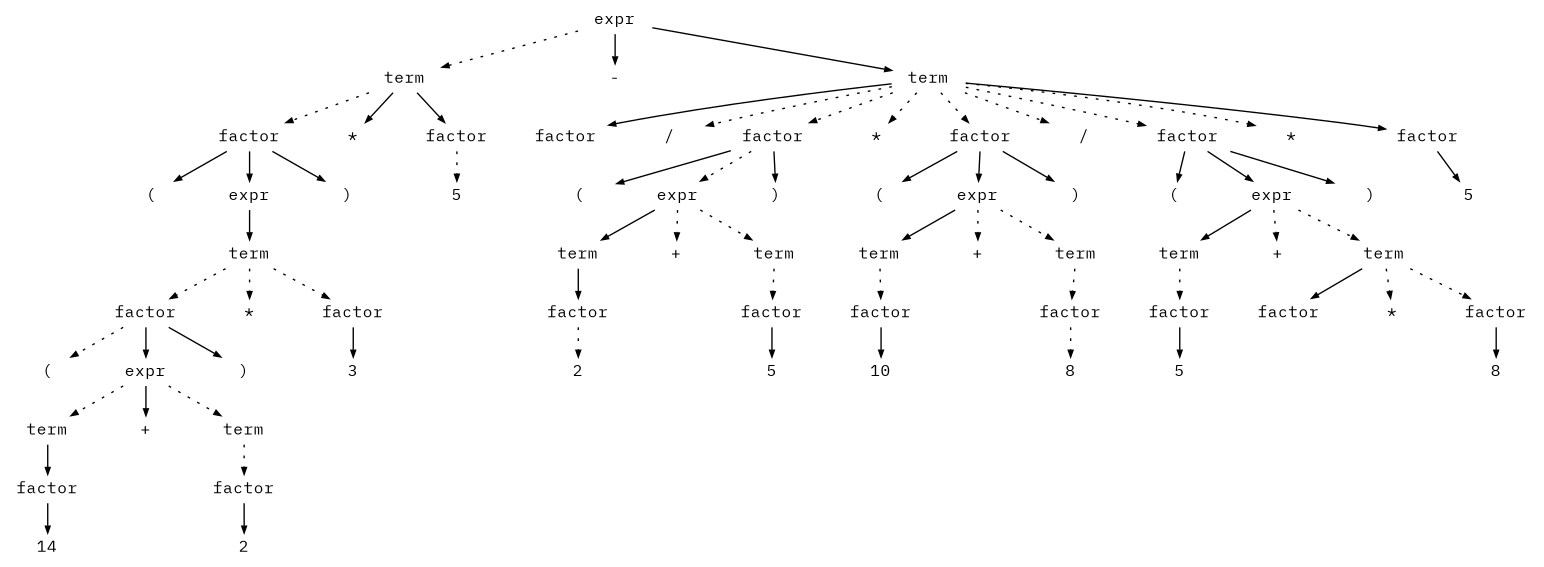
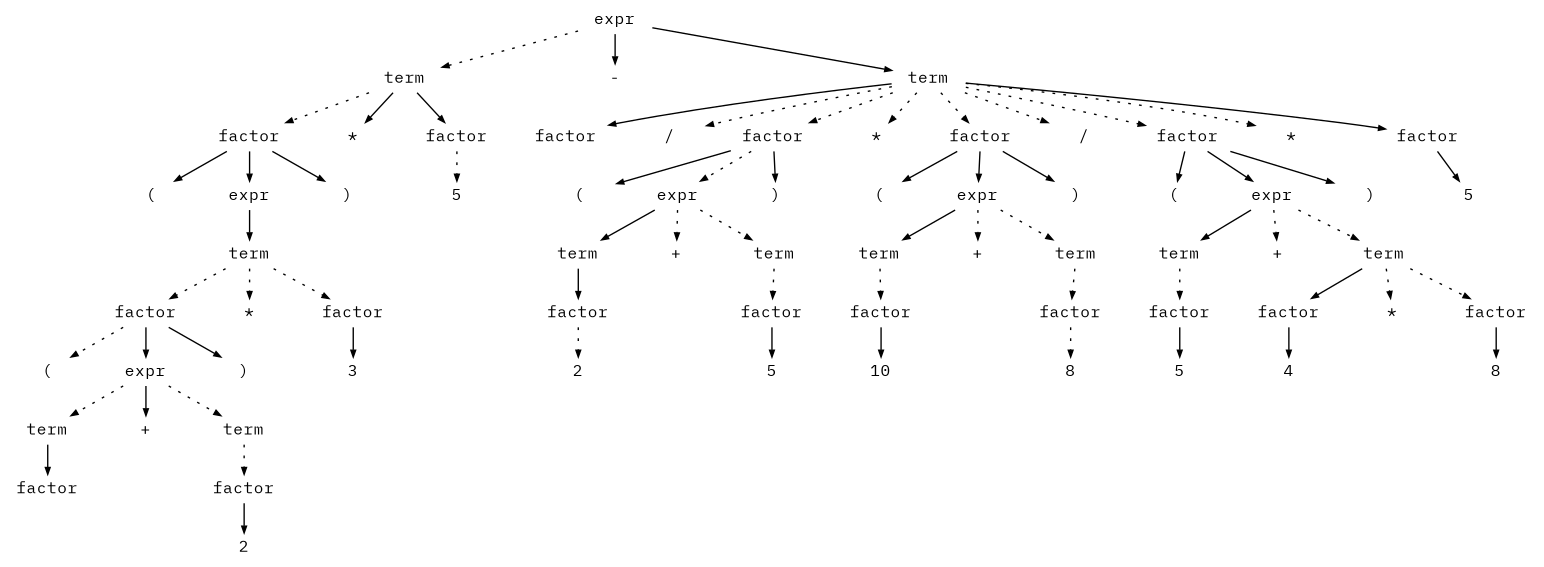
none -> (1289, 372)
(48, 548) -> none
